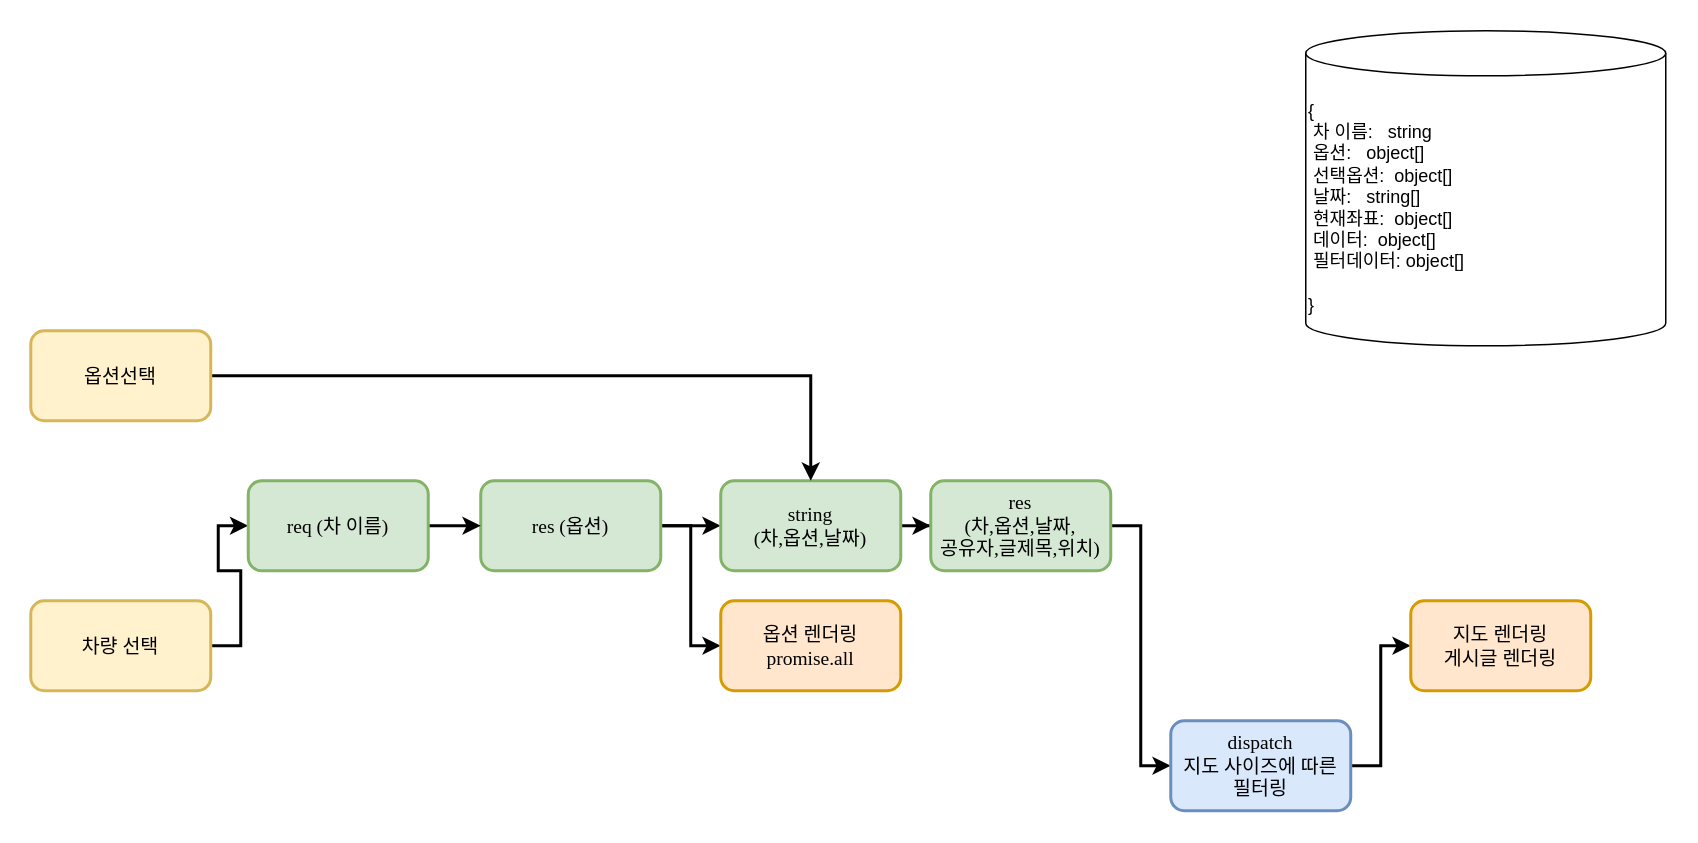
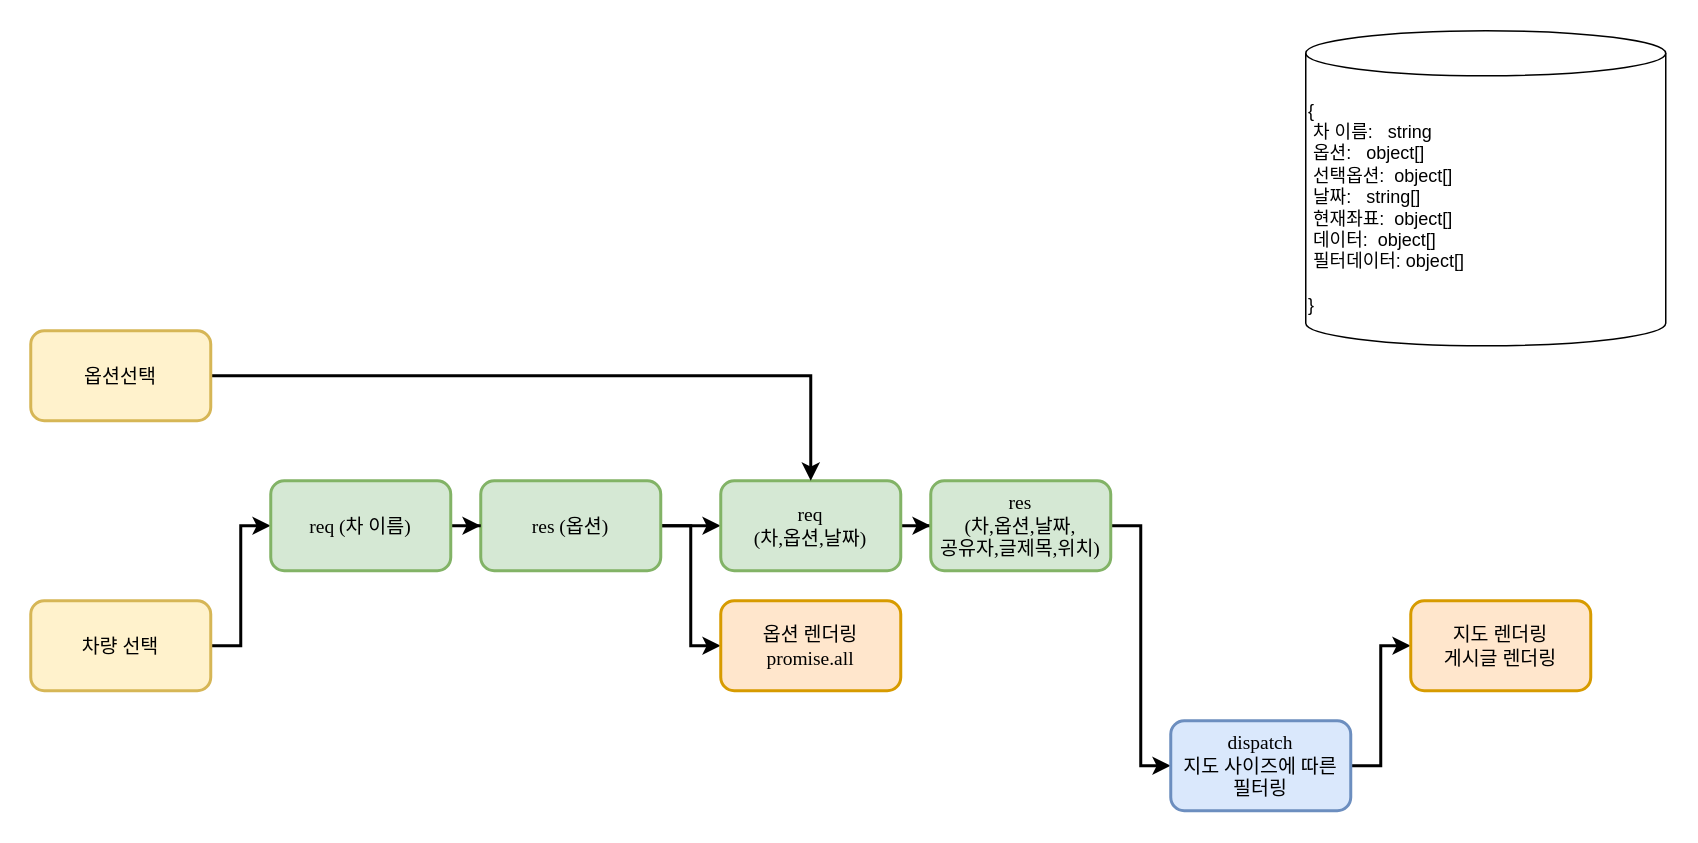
(338, 526) -> (361, 526)
(811, 526) -> (811, 526)
